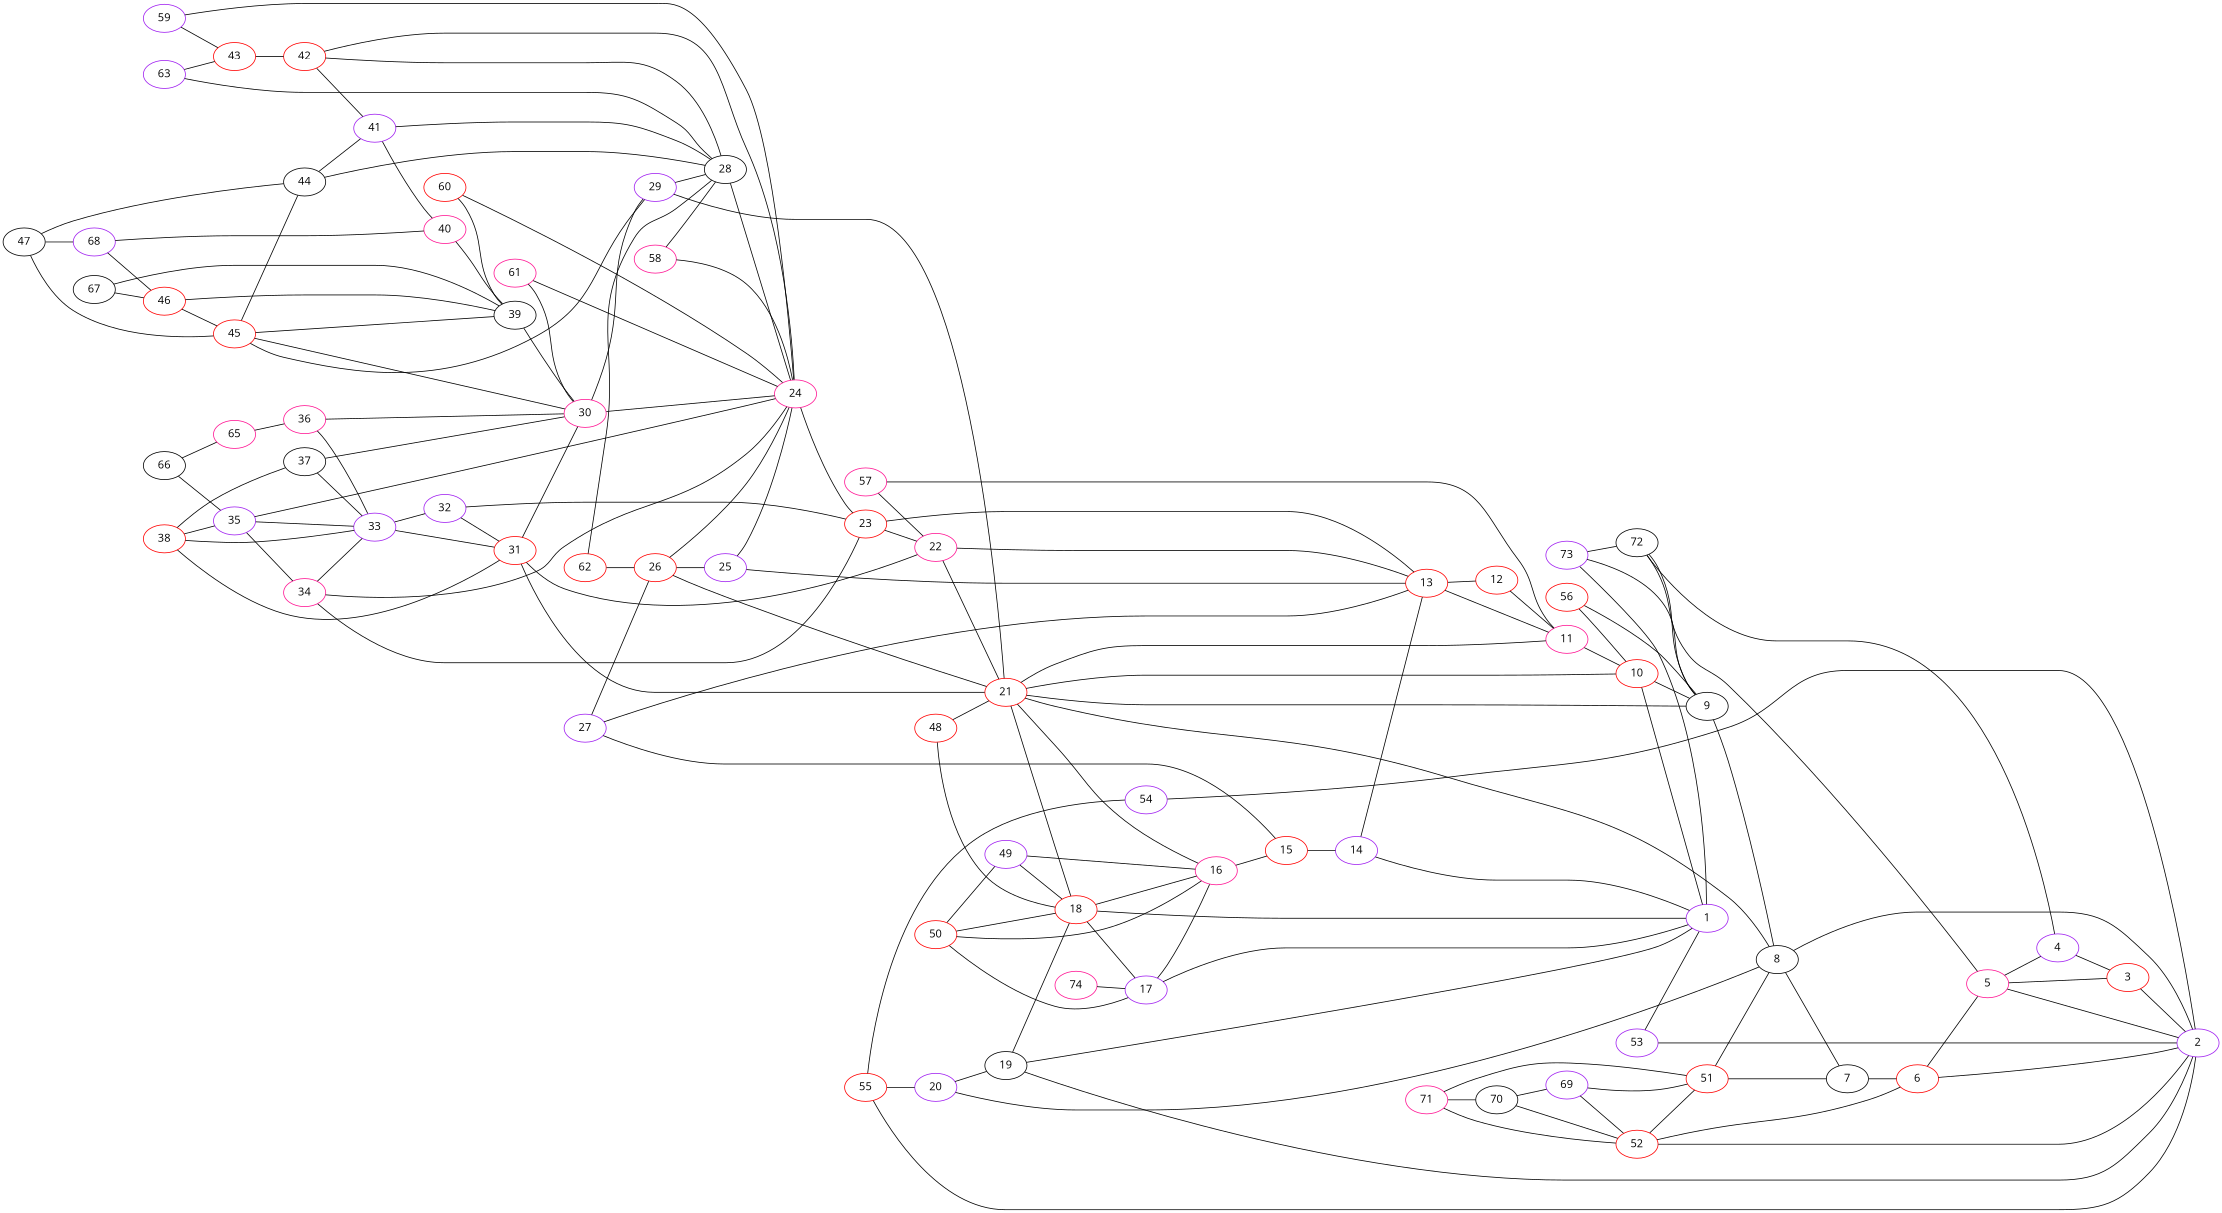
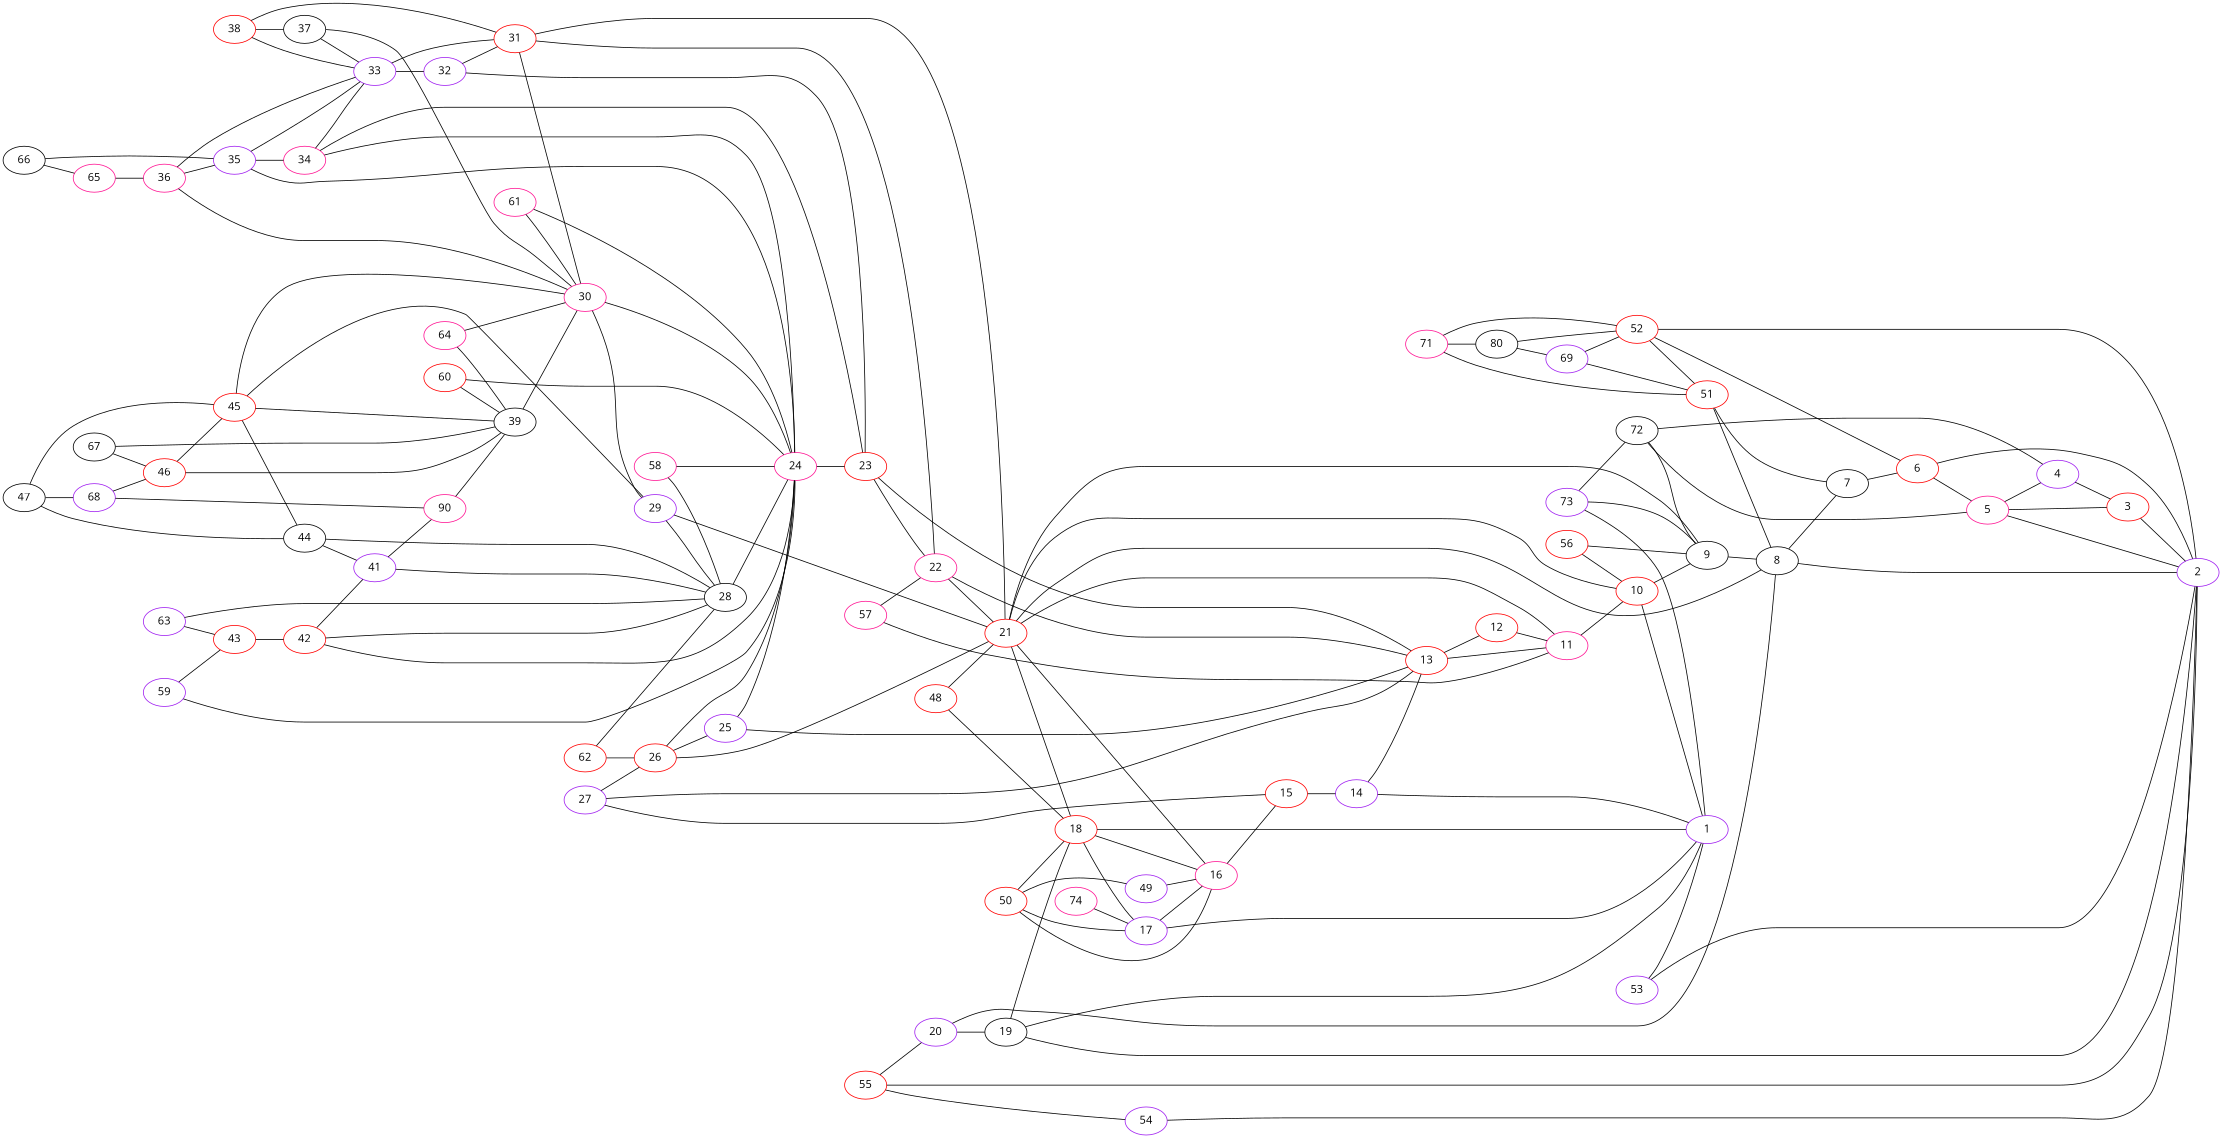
(445, 229) -> (445, 509)
none -> (445, 336)
(200, 530) -> (200, 169)
(1041, 882) -> none
(1497, 1100) -> (1497, 344)
